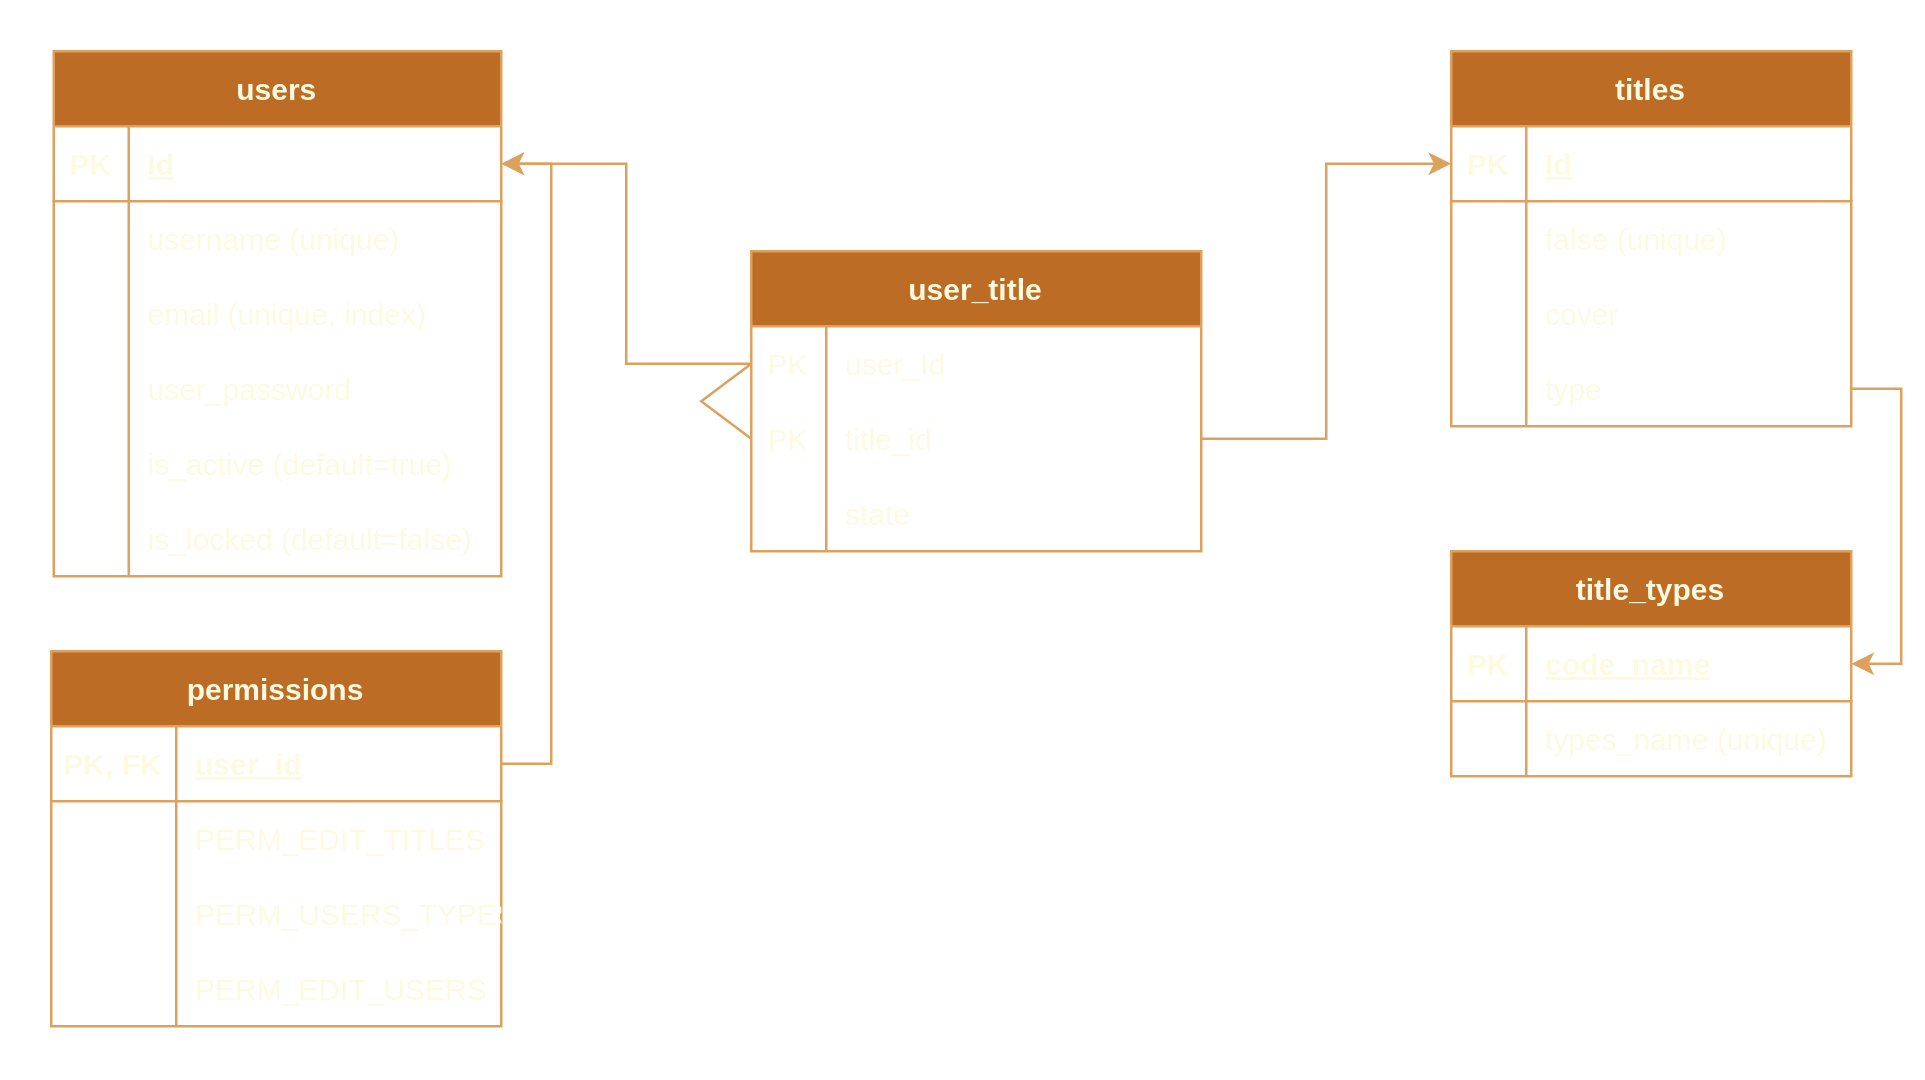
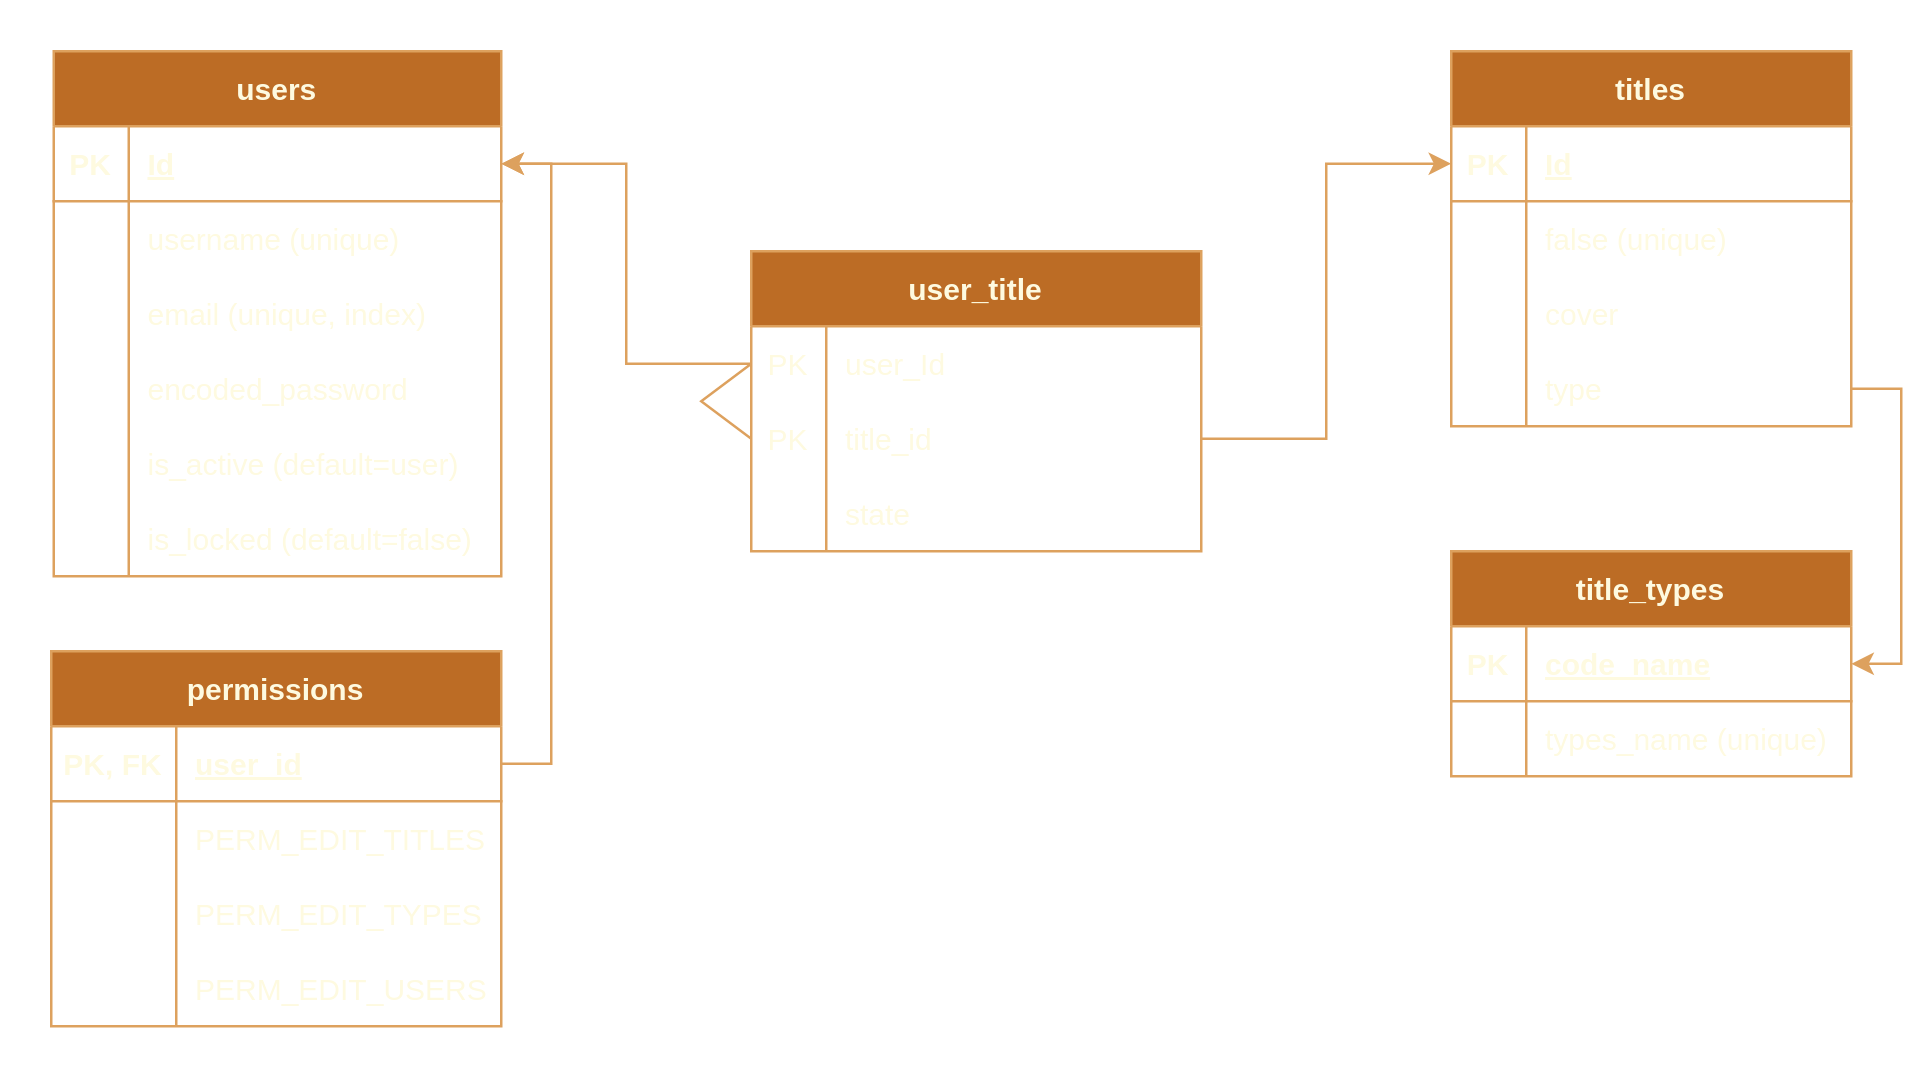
(257, 390) -> (282, 390)
(334, 465) -> (334, 465)
(329, 915) -> (321, 915)
